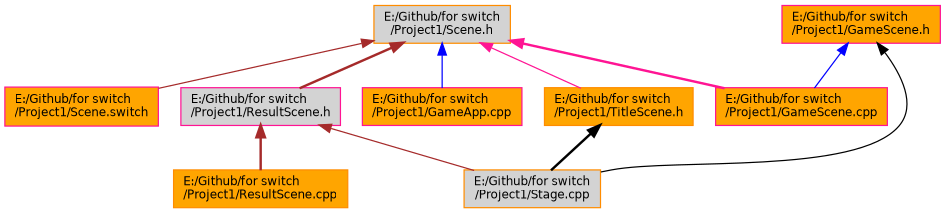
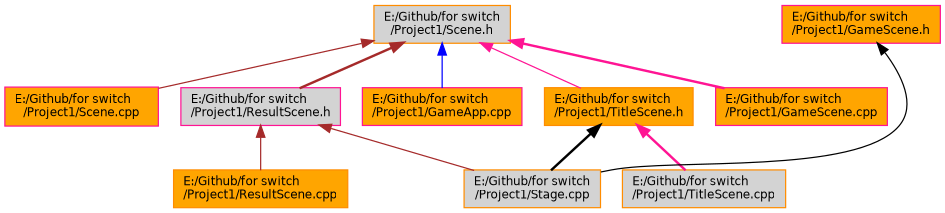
(828, 70) -> none
(82, 107) -> (82, 107)
(261, 154) -> (261, 154)
none -> (704, 189)
